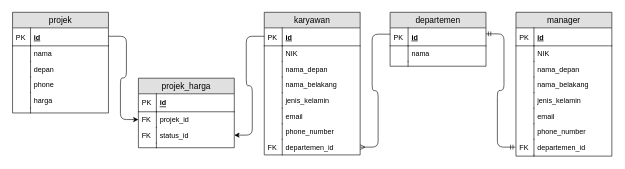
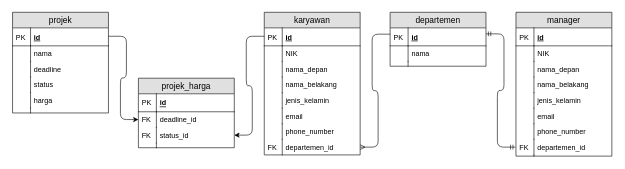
(44, 70) -> (48, 70)
(44, 85) -> (46, 85)
(177, 120) -> (179, 120)
